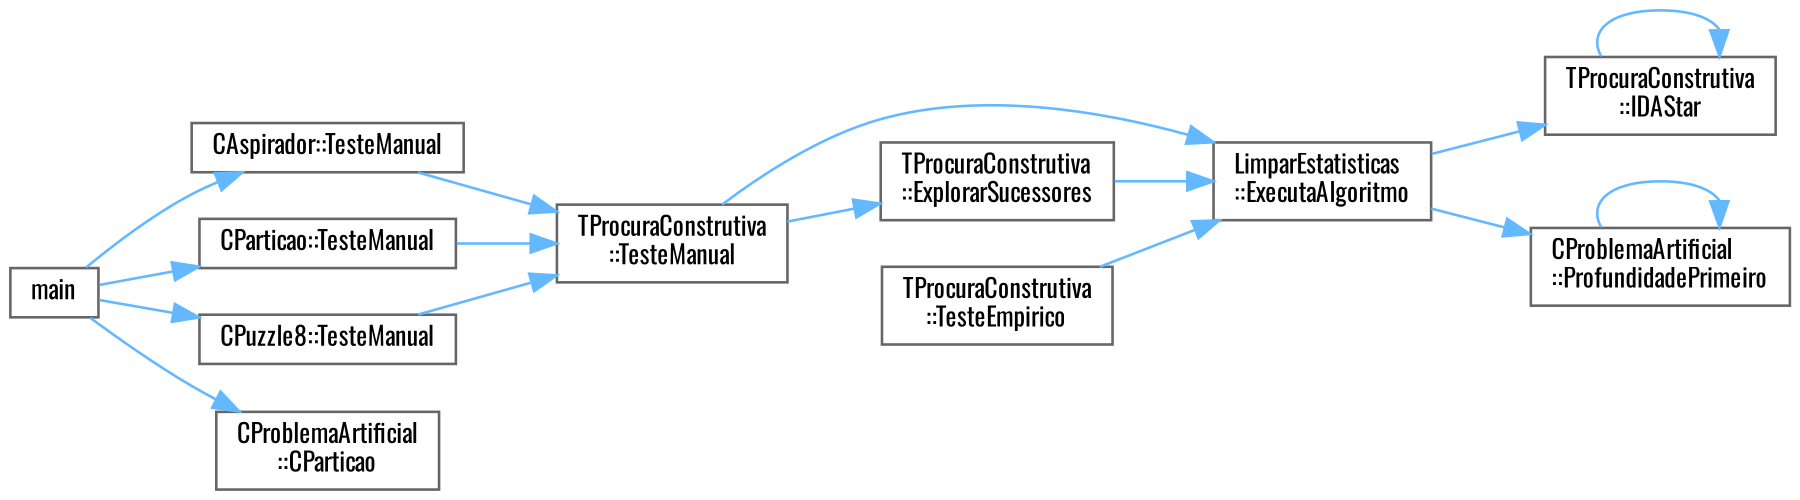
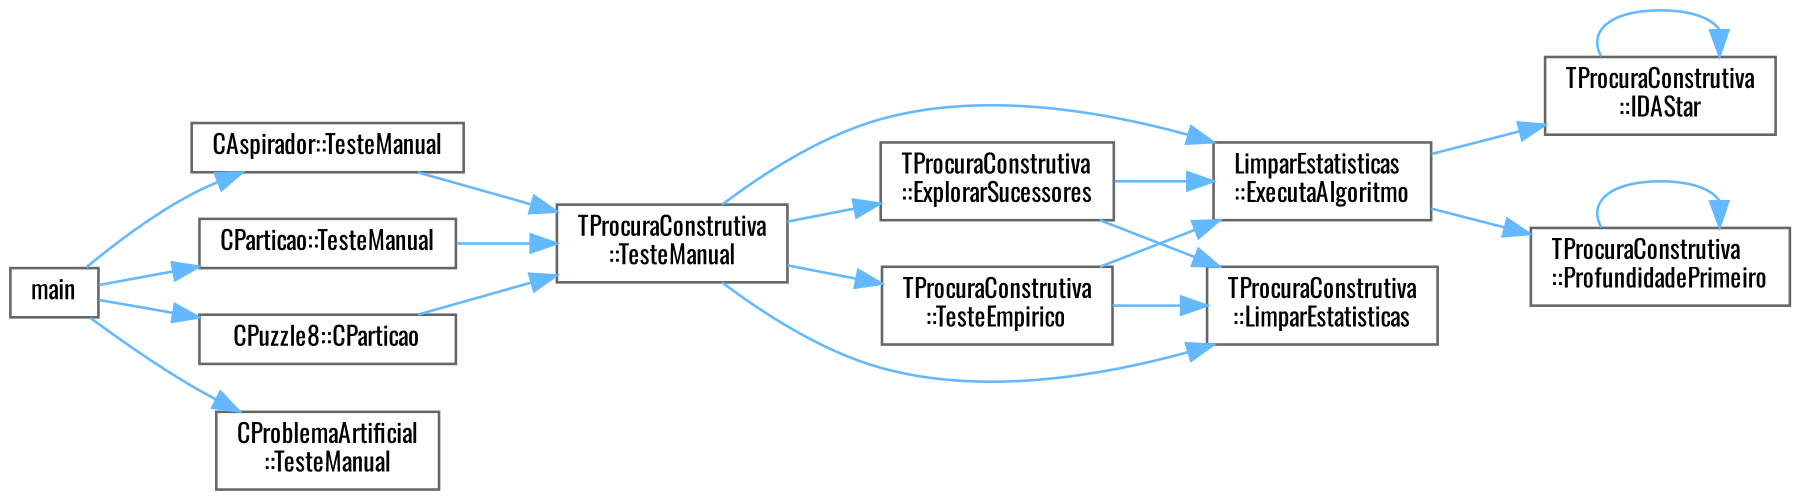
(1660, 267) -> (1660, 267)
none -> (822, 272)
none -> (1322, 306)
(328, 339) -> (328, 339)
(328, 451) -> (328, 451)
